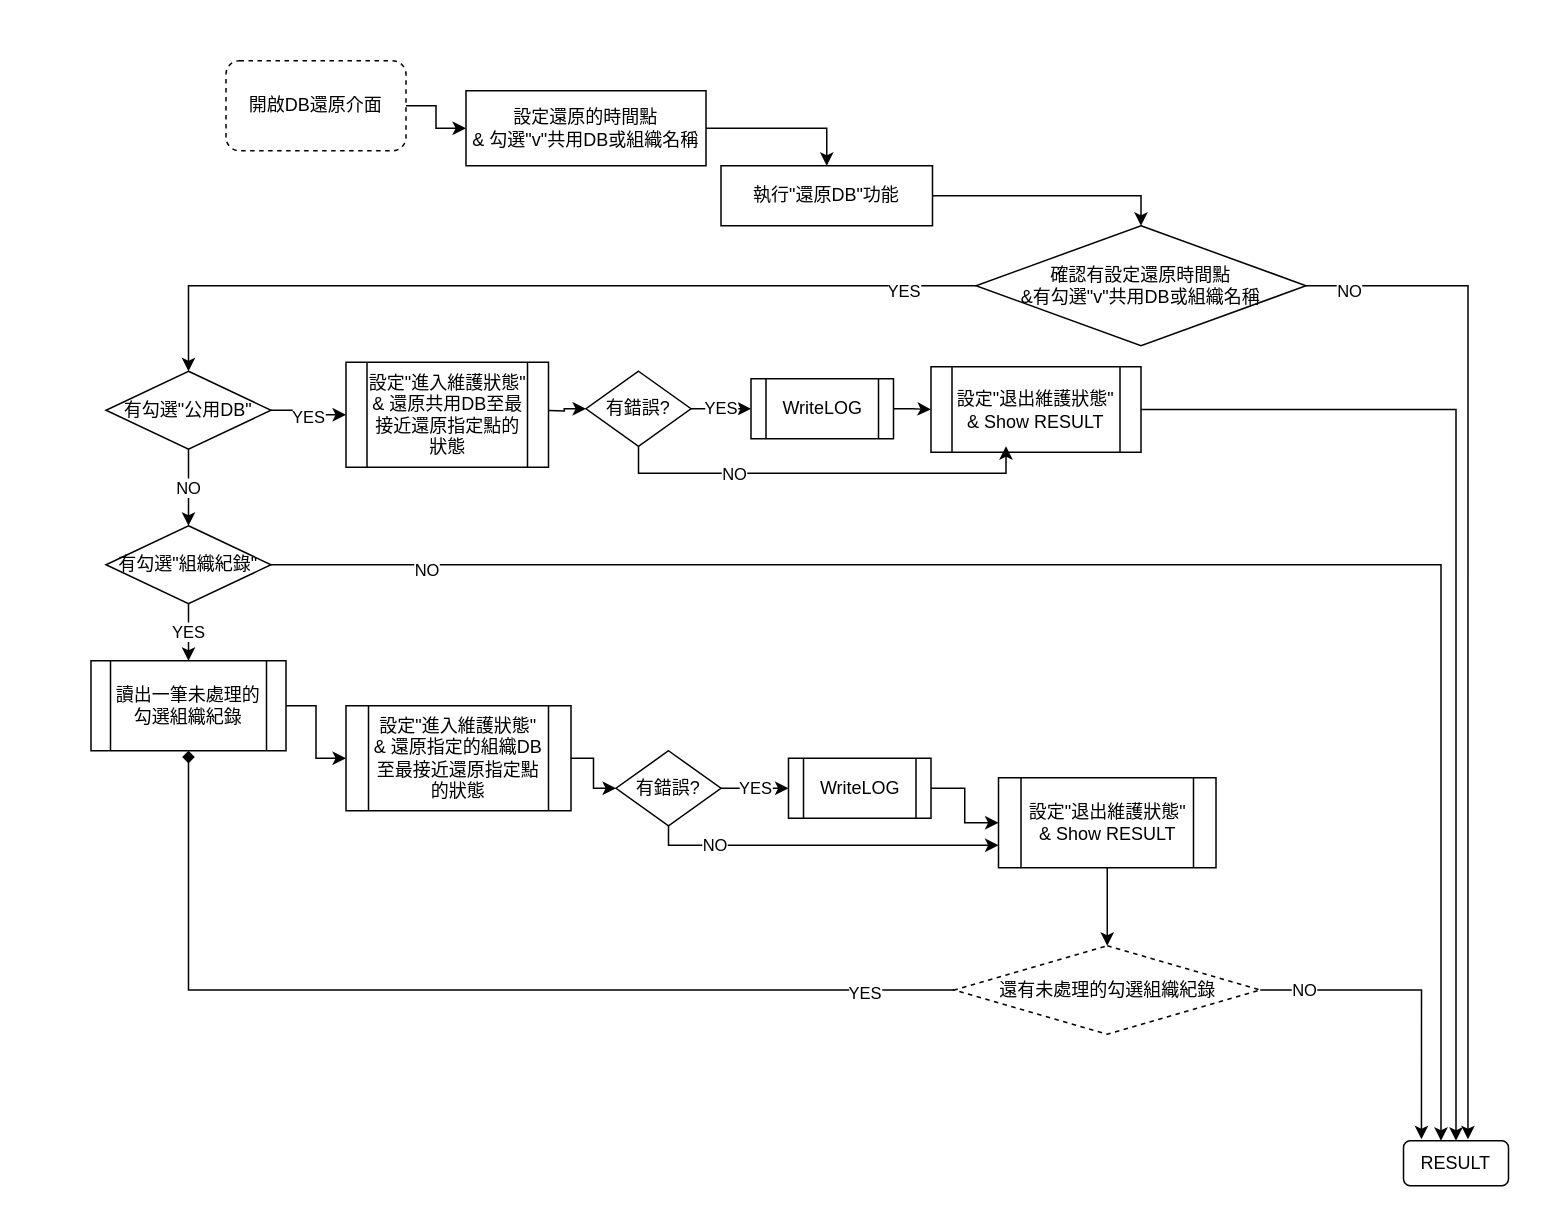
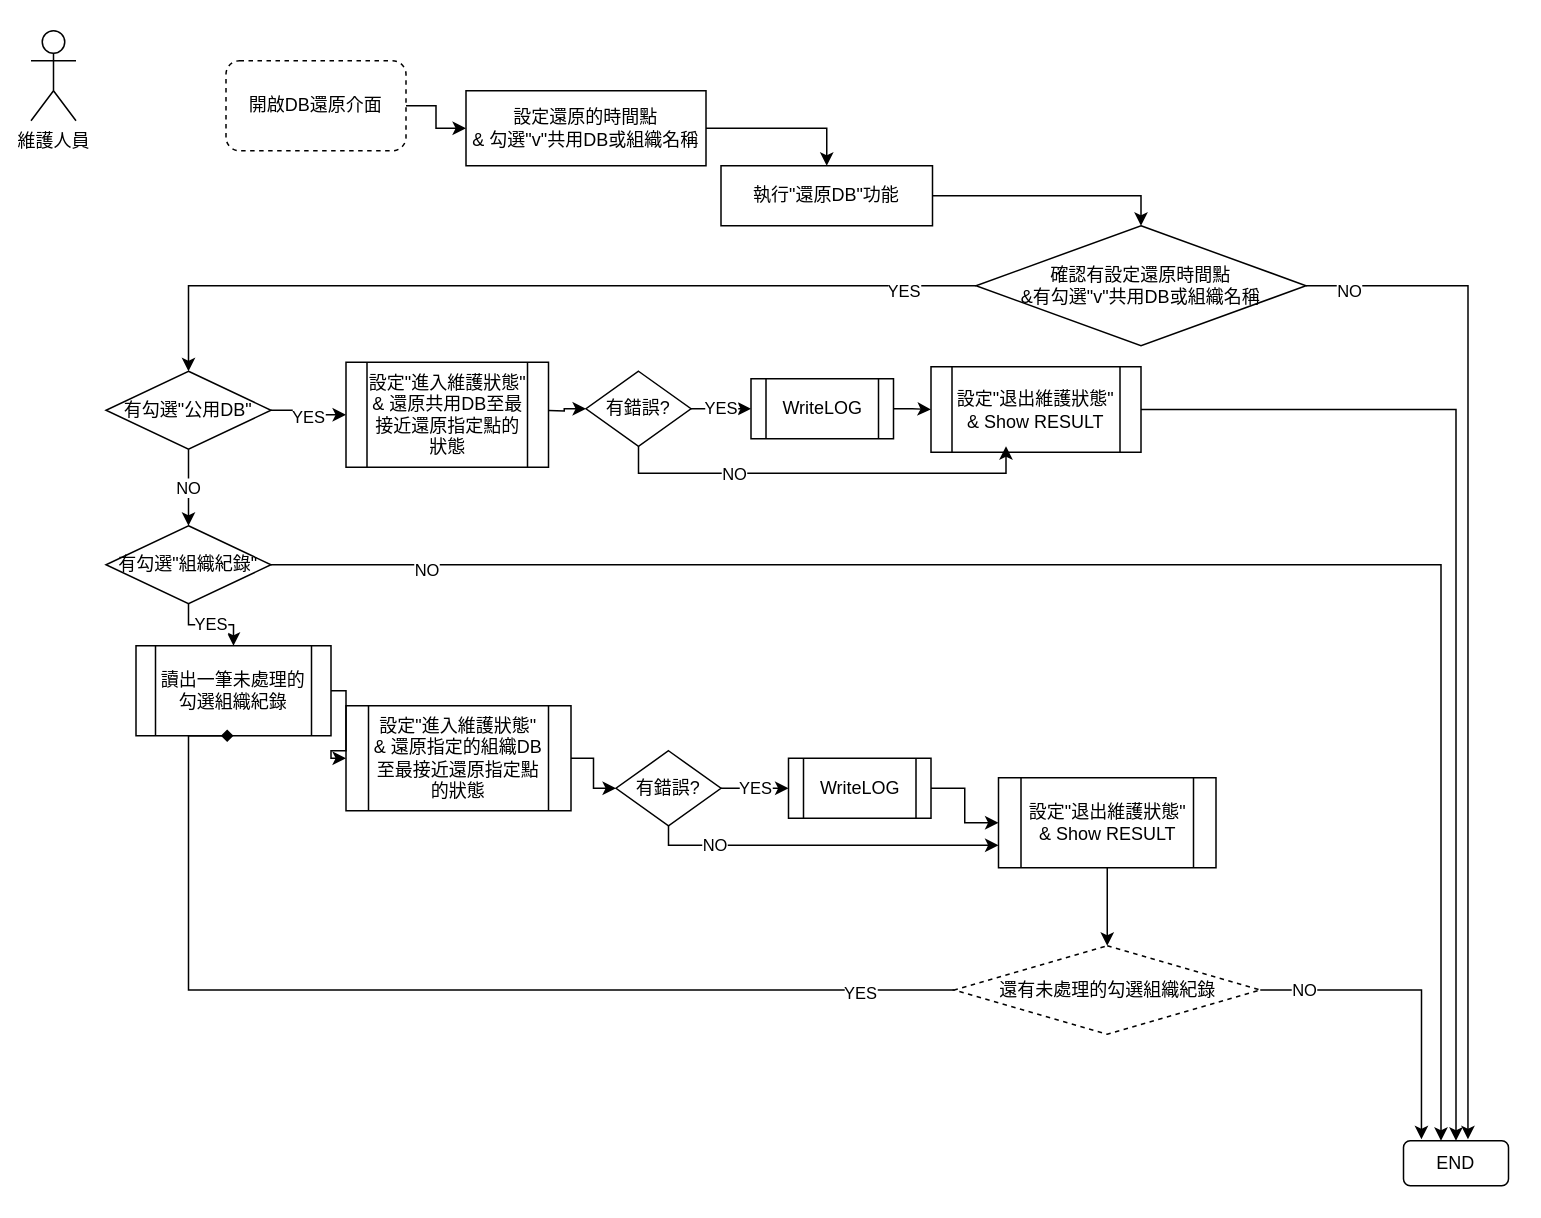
none -> (53, 76)
(188, 706) -> (233, 691)
(1456, 1163) -> (1456, 1163)
